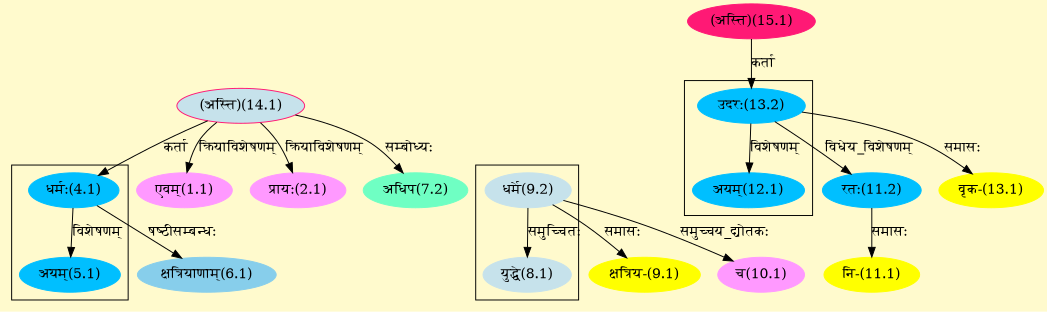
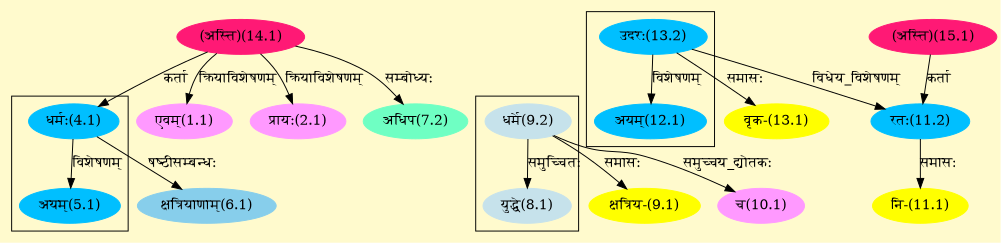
(751, 59) -> (927, 74)
(241, 106) -> (241, 37)
